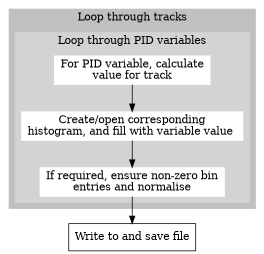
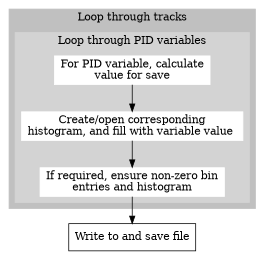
(132, 70) -> (132, 70)
(132, 182) -> (132, 182)
